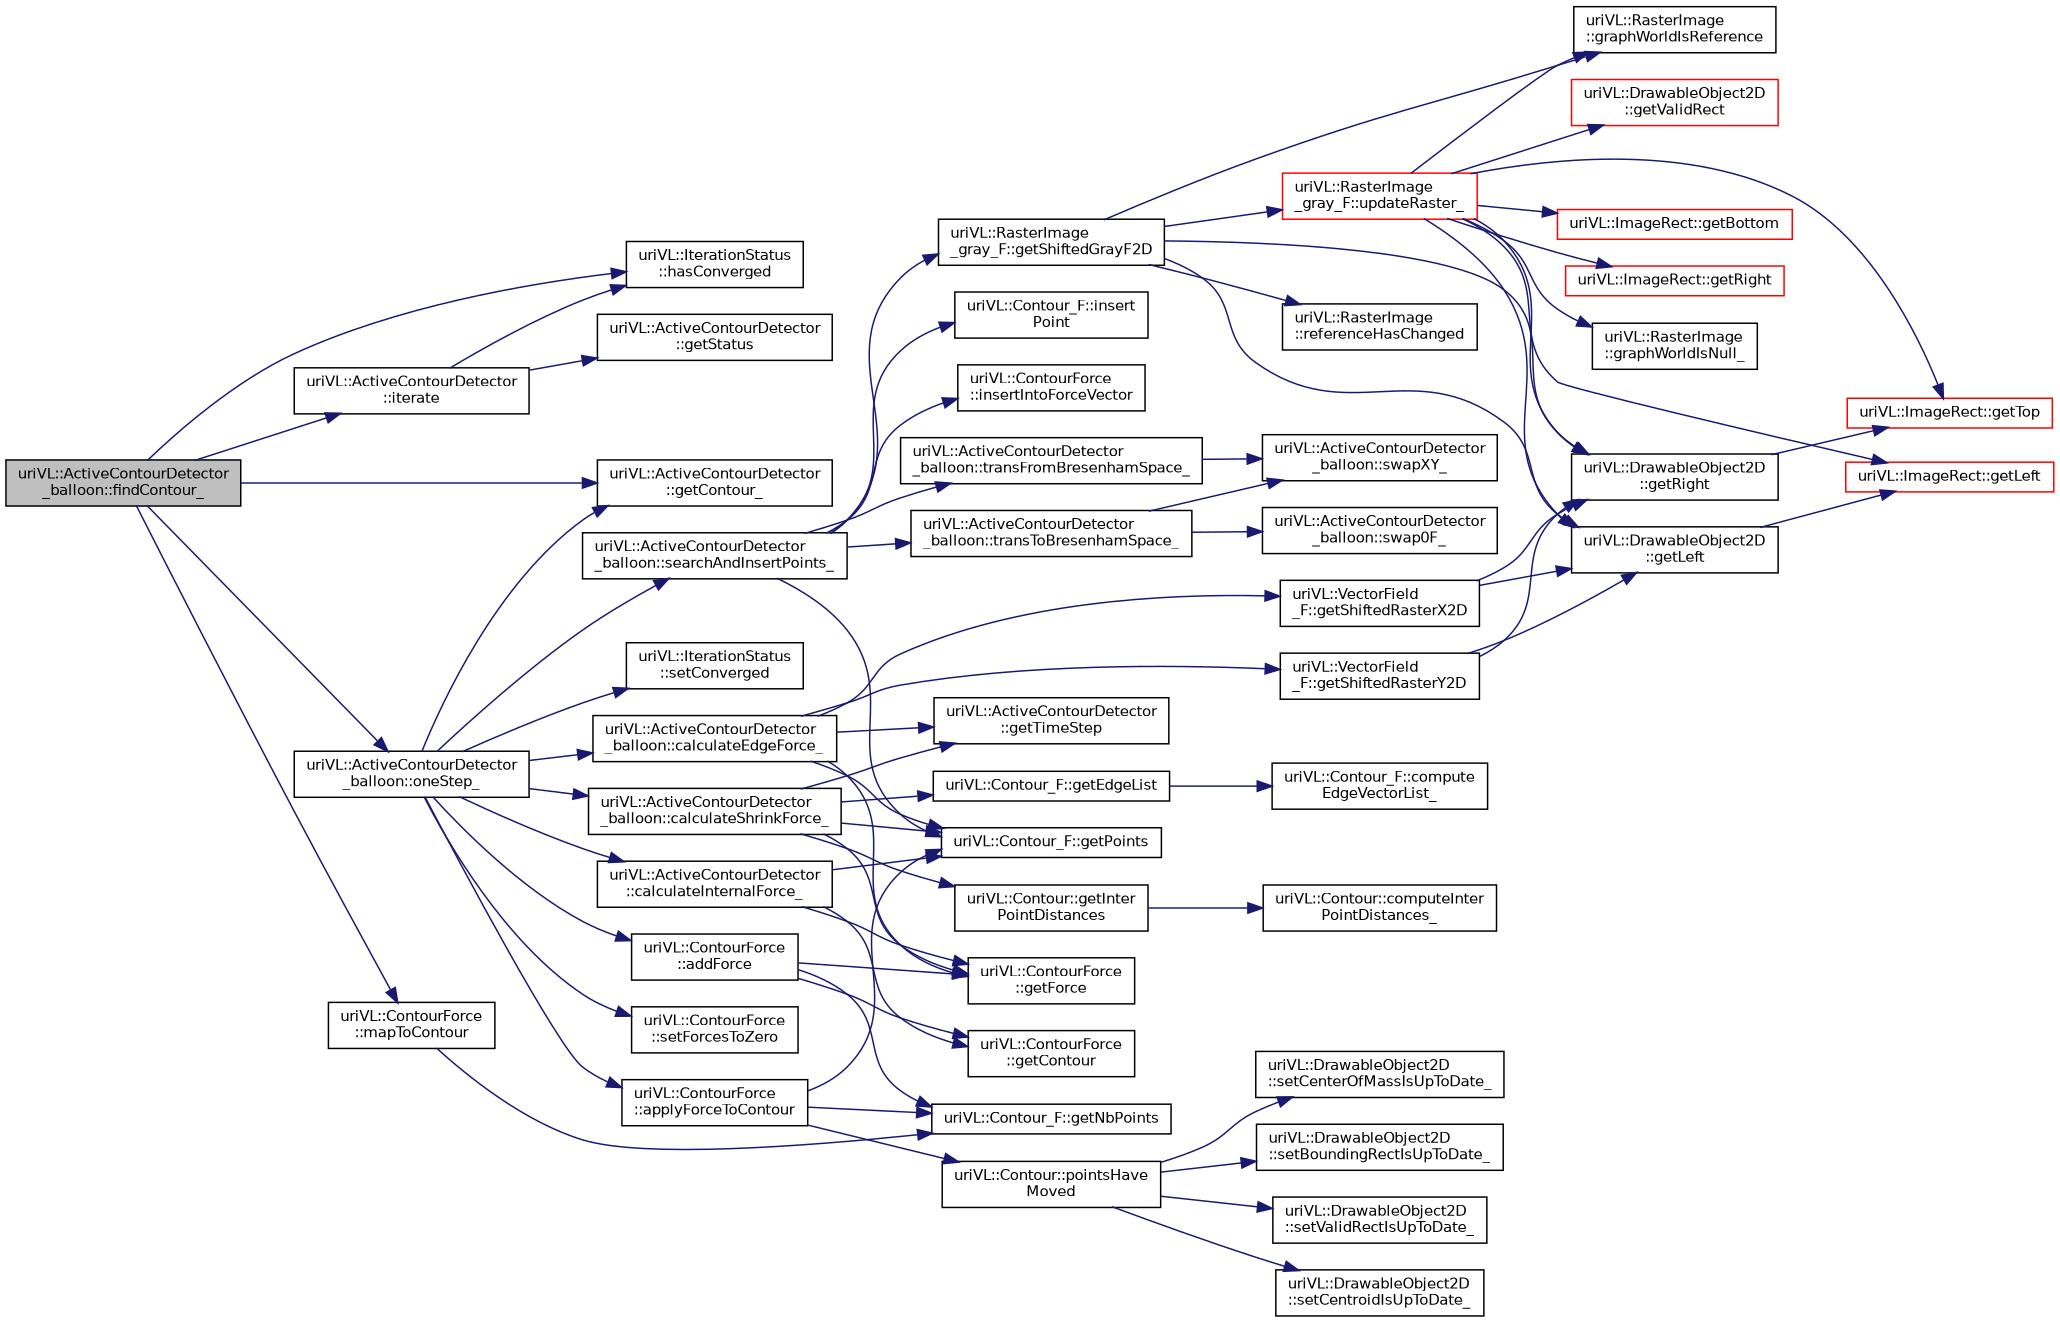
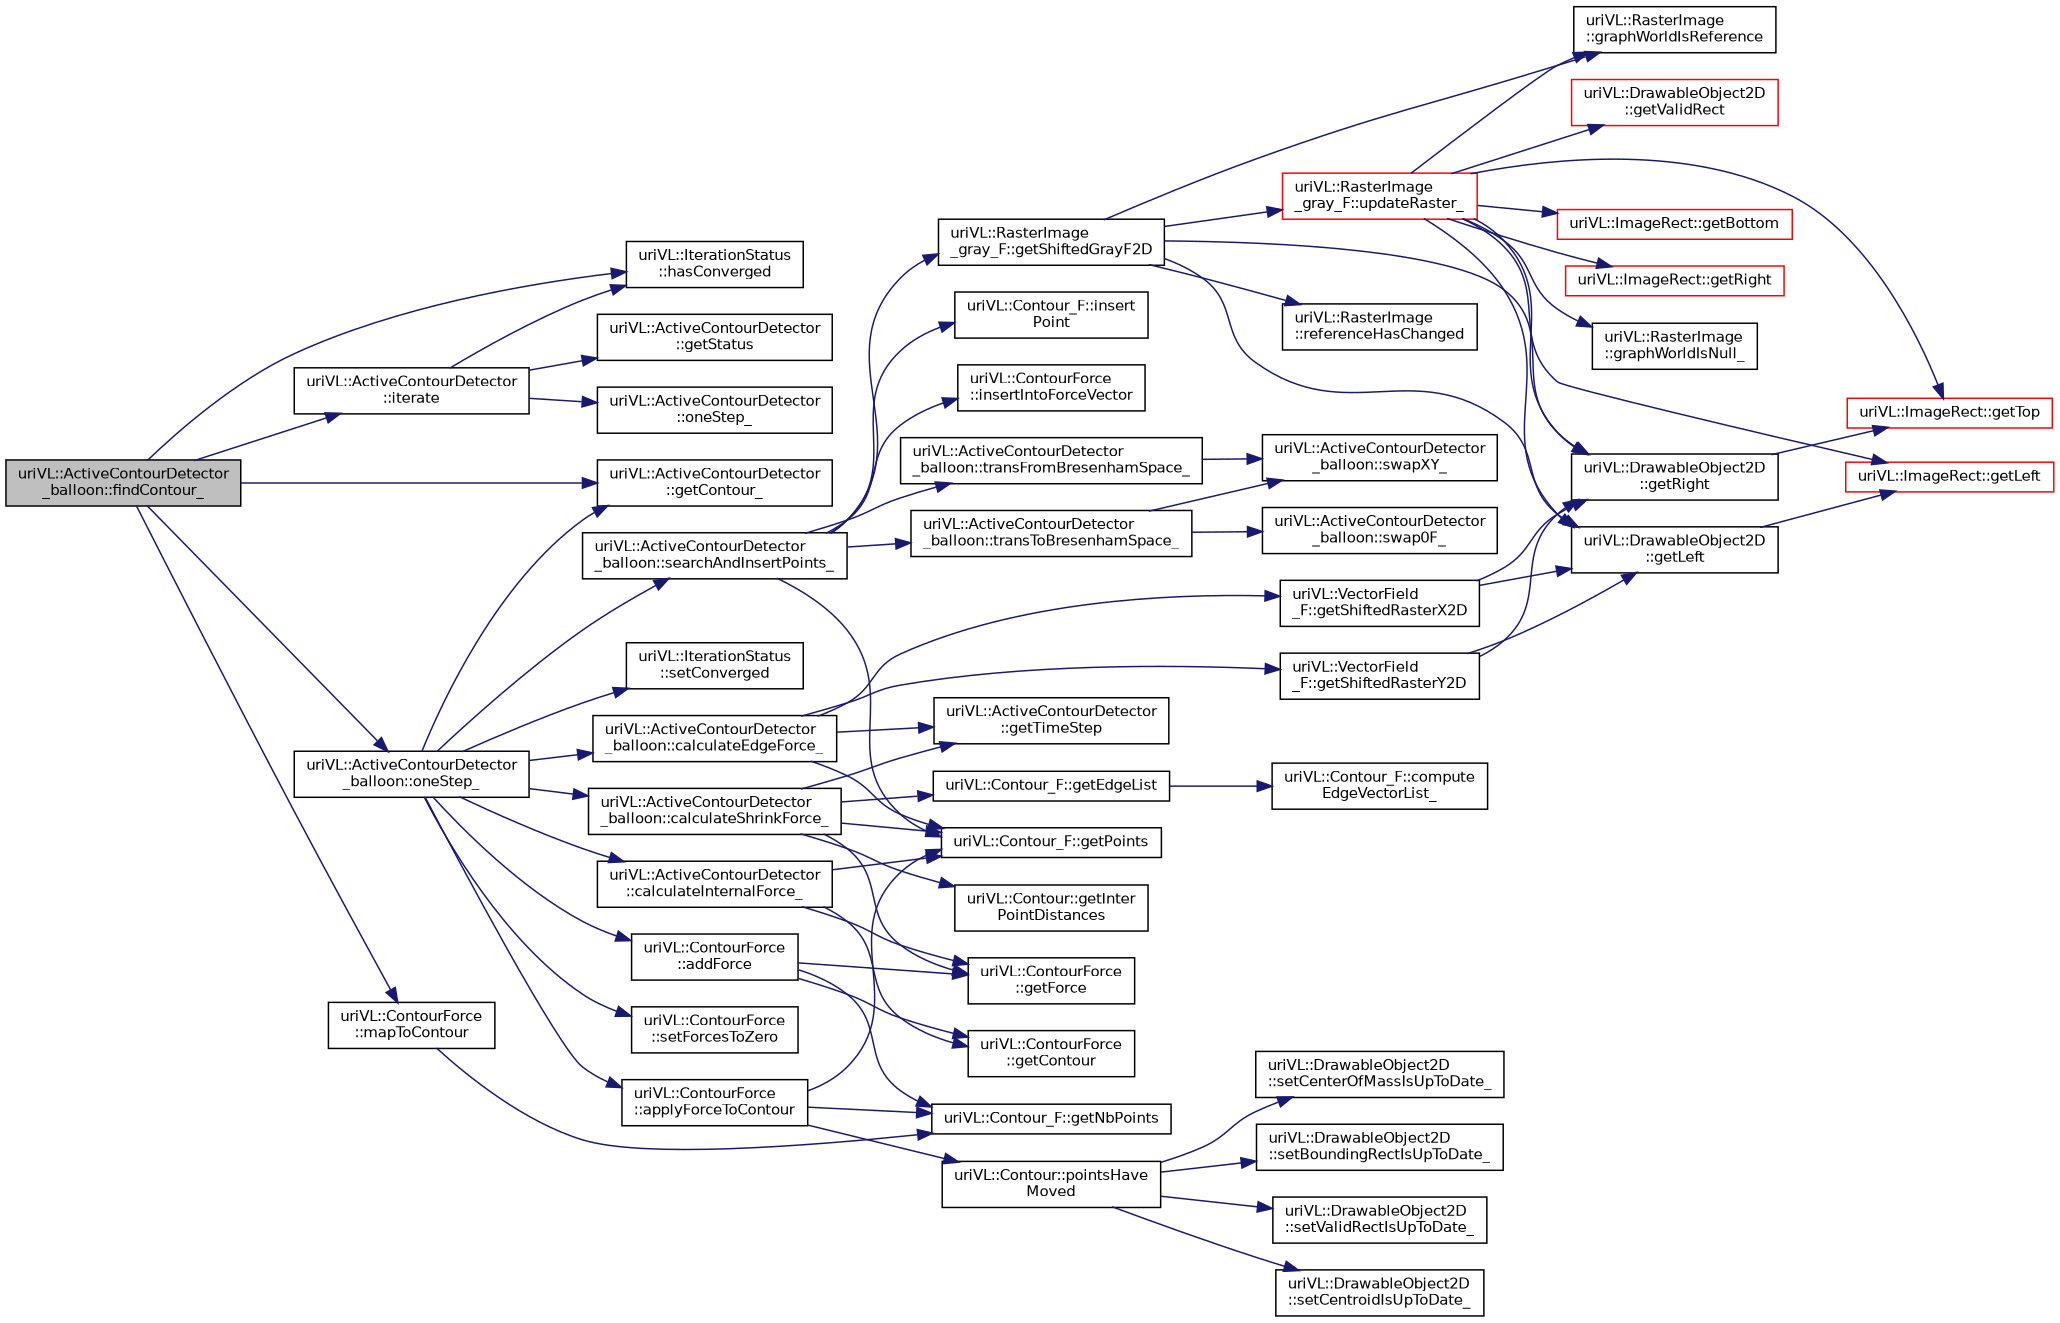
none -> (715, 410)
(874, 845) -> none
(1380, 908) -> none
